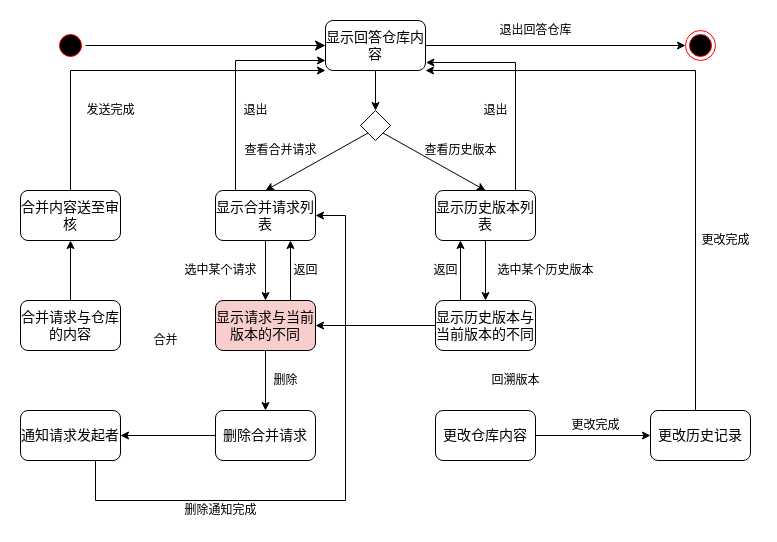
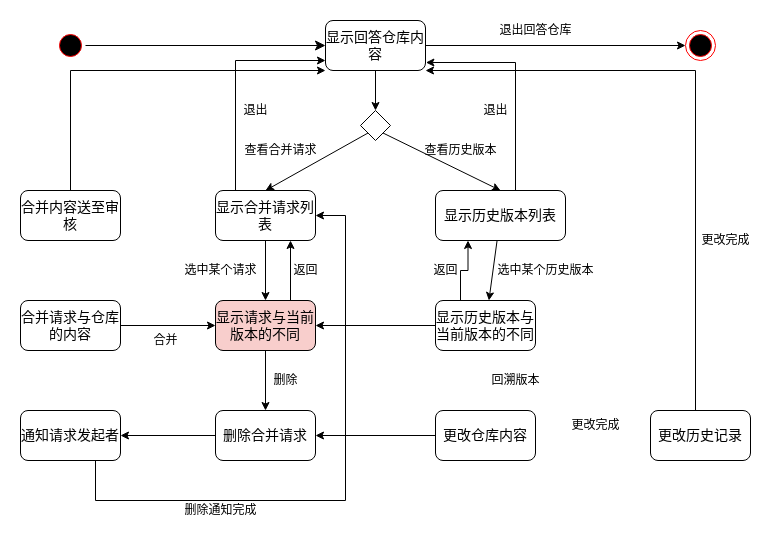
(111, 111) -> none
(486, 216) -> (501, 216)
(71, 274) -> (165, 326)
(590, 436) -> (379, 436)
